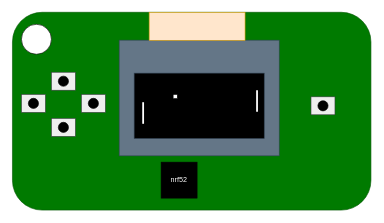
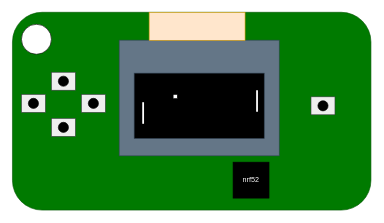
(179, 180) -> (251, 180)
